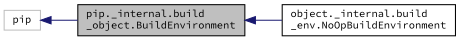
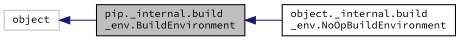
(22, 20) -> (32, 20)
(161, 20) -> (171, 20)
